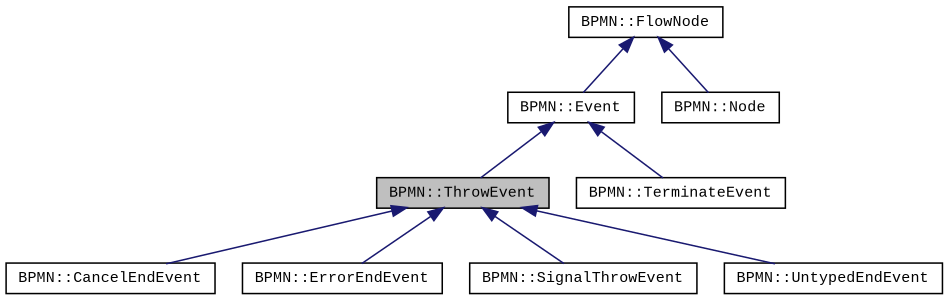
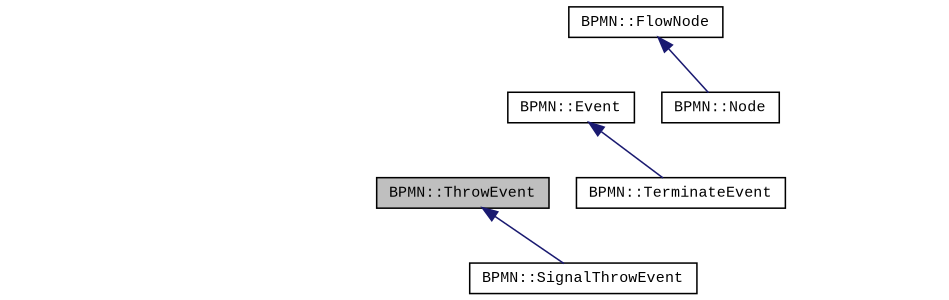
(603, 71) -> none
(511, 155) -> none
(111, 278) -> none
(342, 278) -> none
(833, 278) -> none
